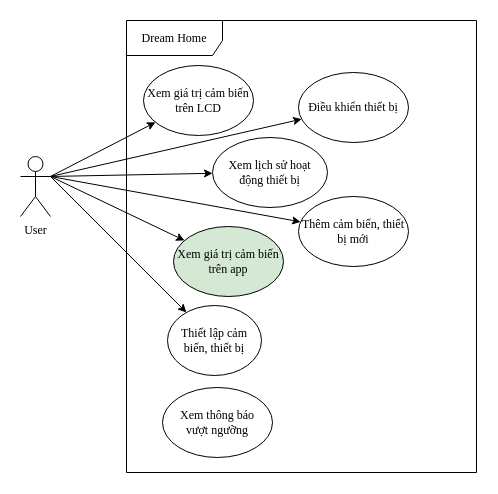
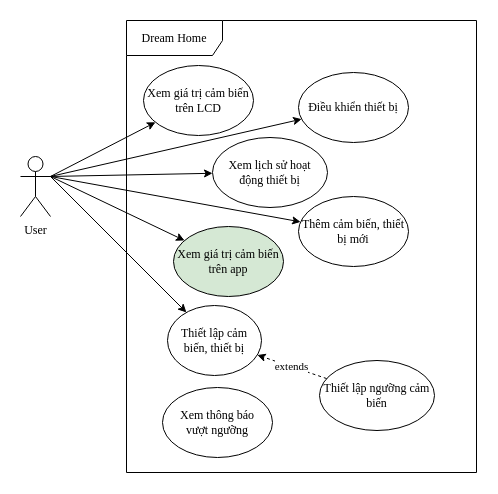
none -> (295, 368)
none -> (377, 396)
